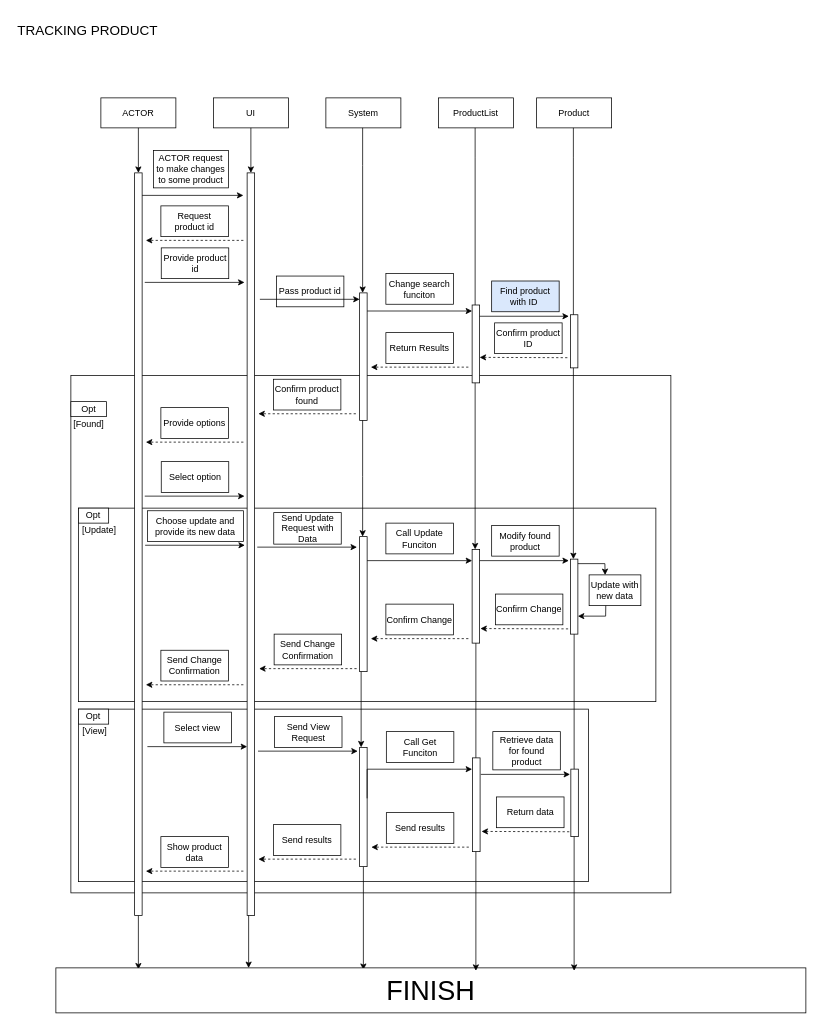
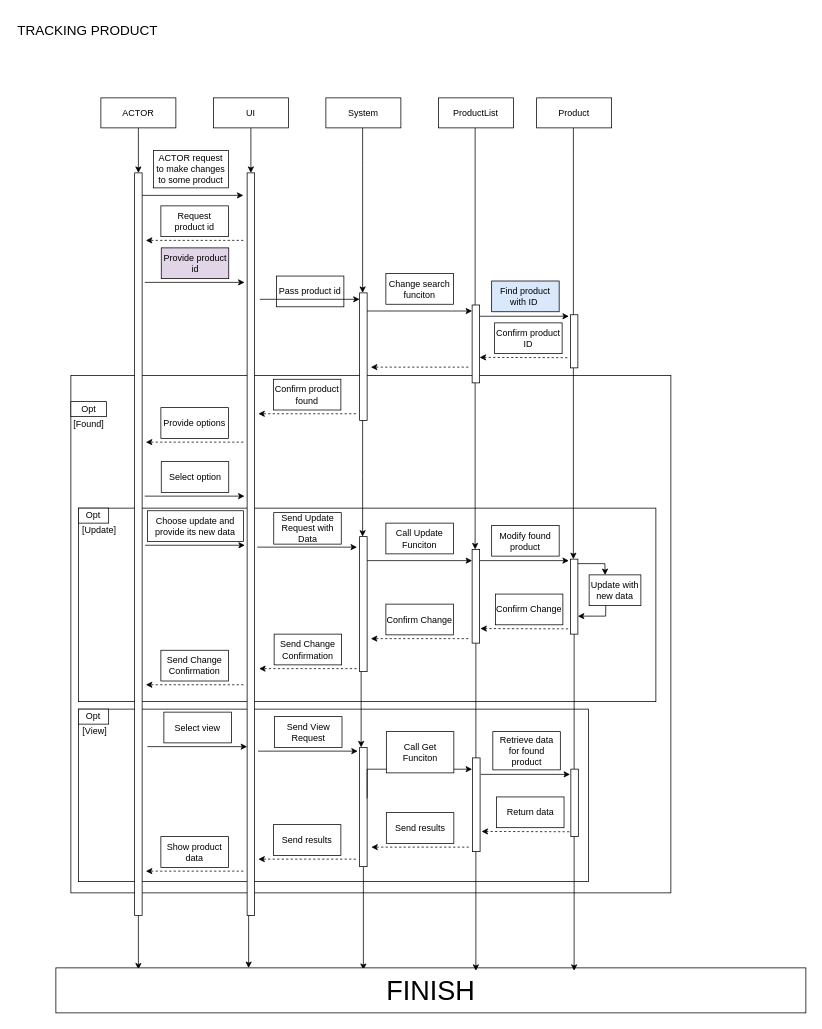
(195, 263) -> (195, 263)
(420, 348) -> none
(420, 747) -> (420, 752)
